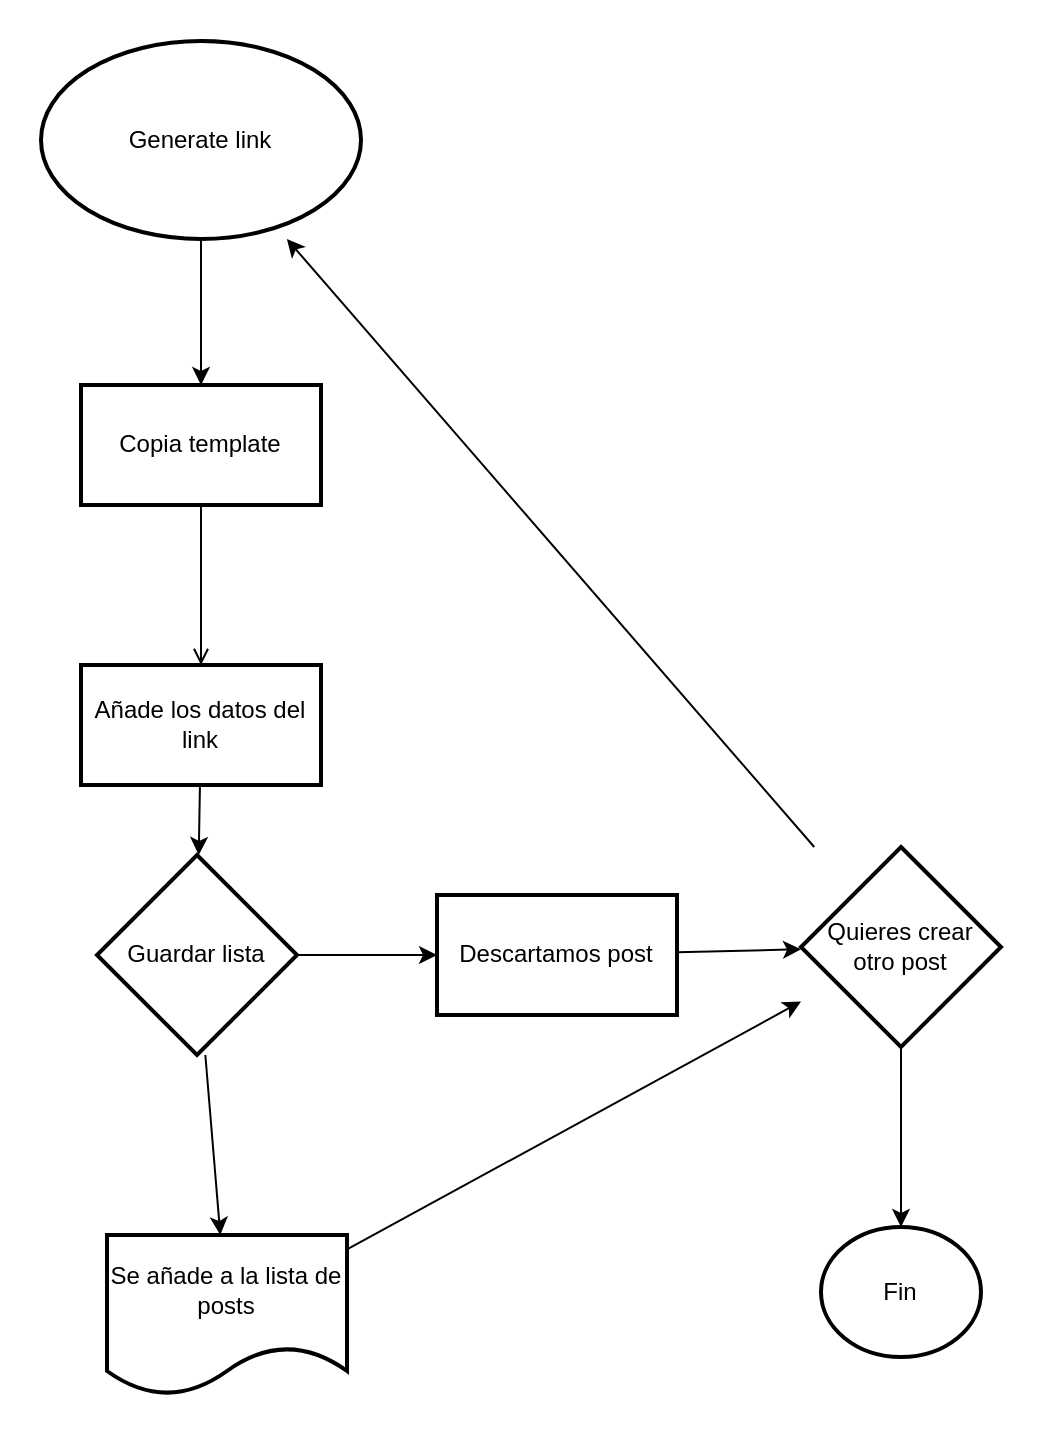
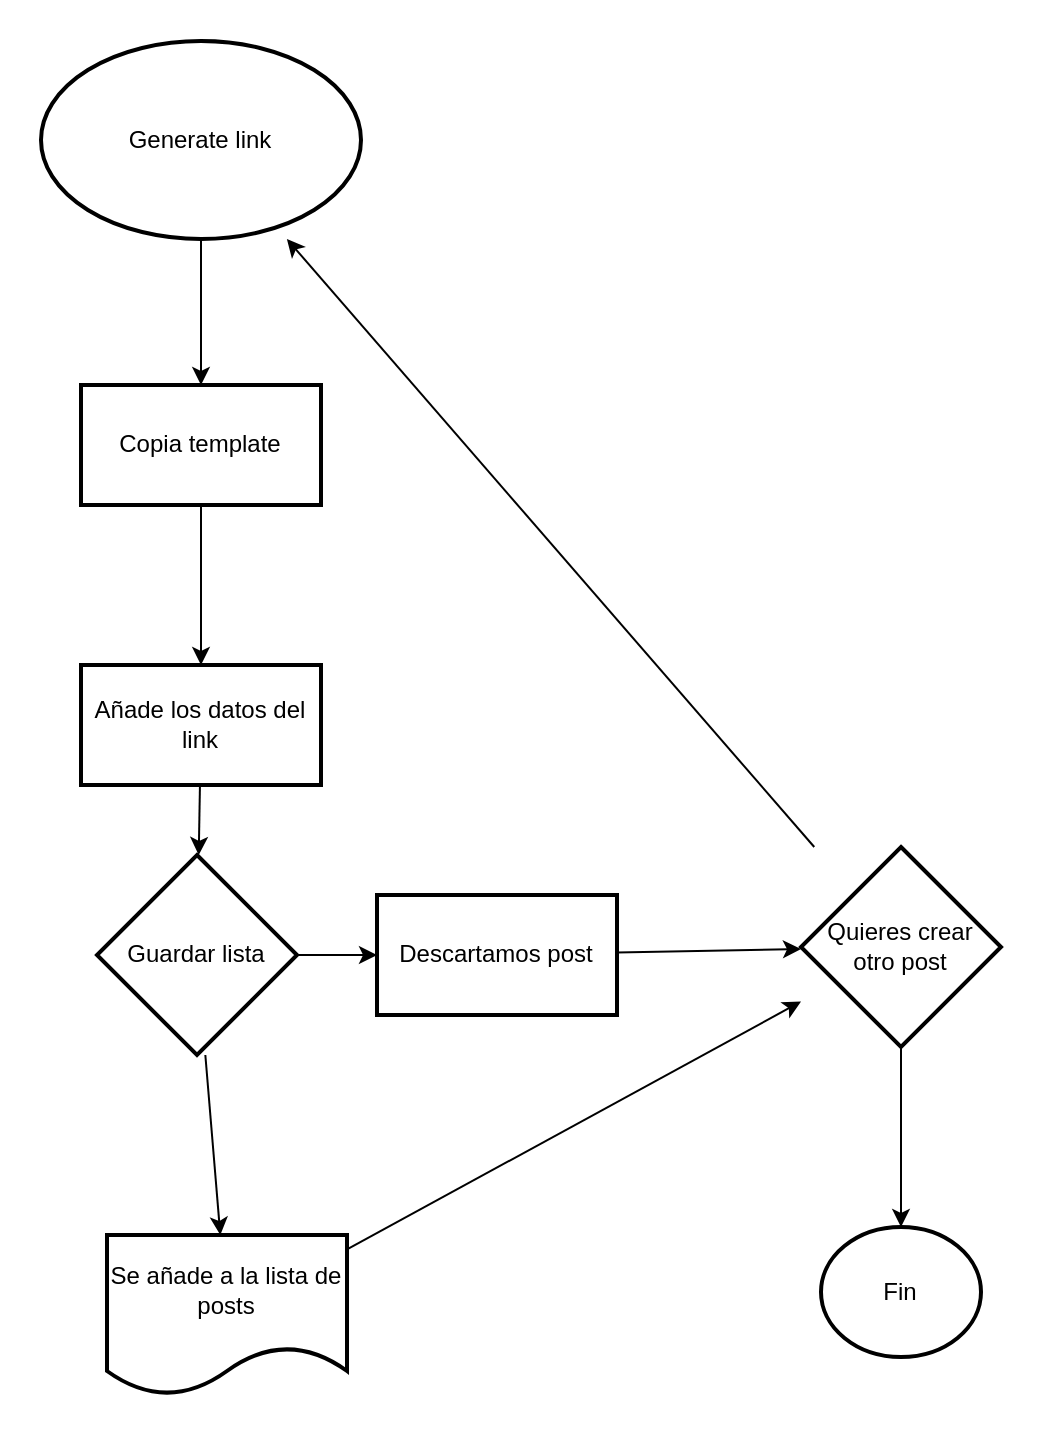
(201, 652) -> (201, 650)
(557, 955) -> (497, 955)
